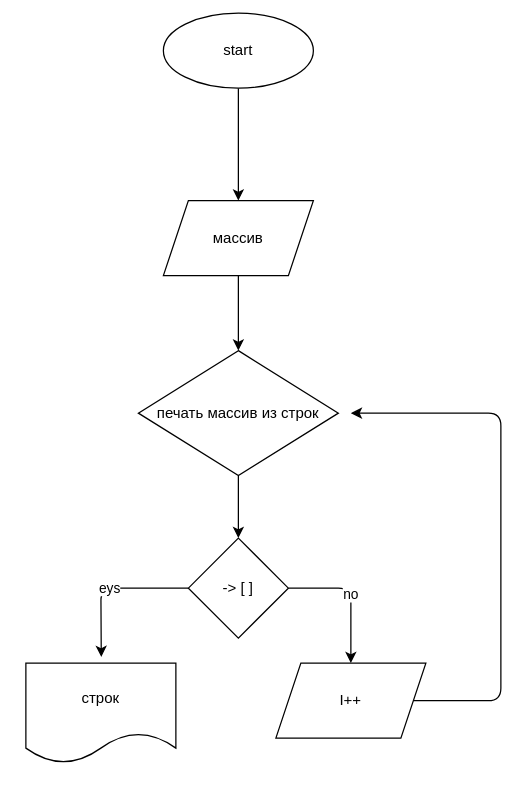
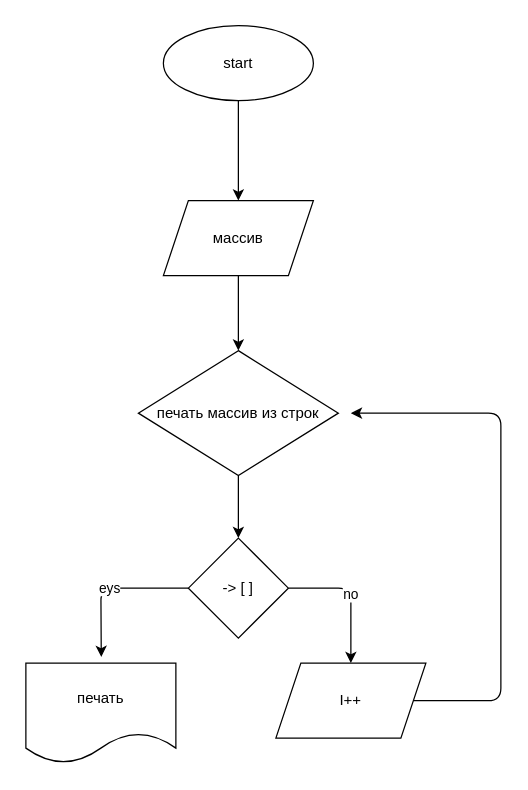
(238, 51) -> (238, 63)
(101, 698) -> (101, 698)
